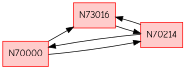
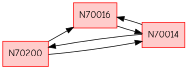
(94, 15) -> (95, 15)
(162, 35) -> (163, 35)
(26, 54) -> (26, 54)
